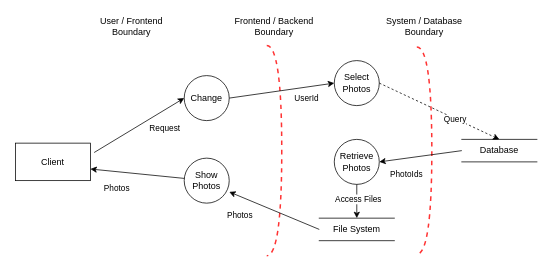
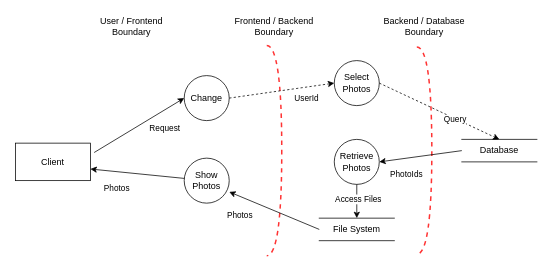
(424, 27) -> (424, 27)
(278, 91) -> (278, 91)
